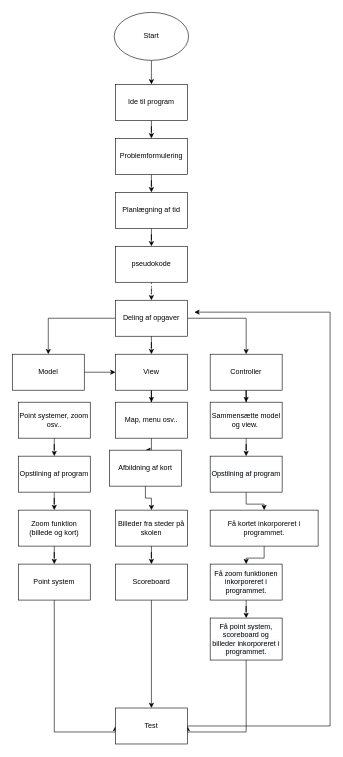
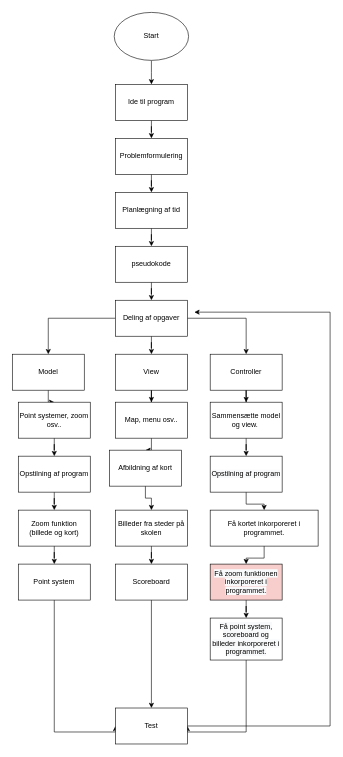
(152, 293) -> (152, 293)
(110, 372) -> (48, 397)
(246, 582) -> (246, 582)
